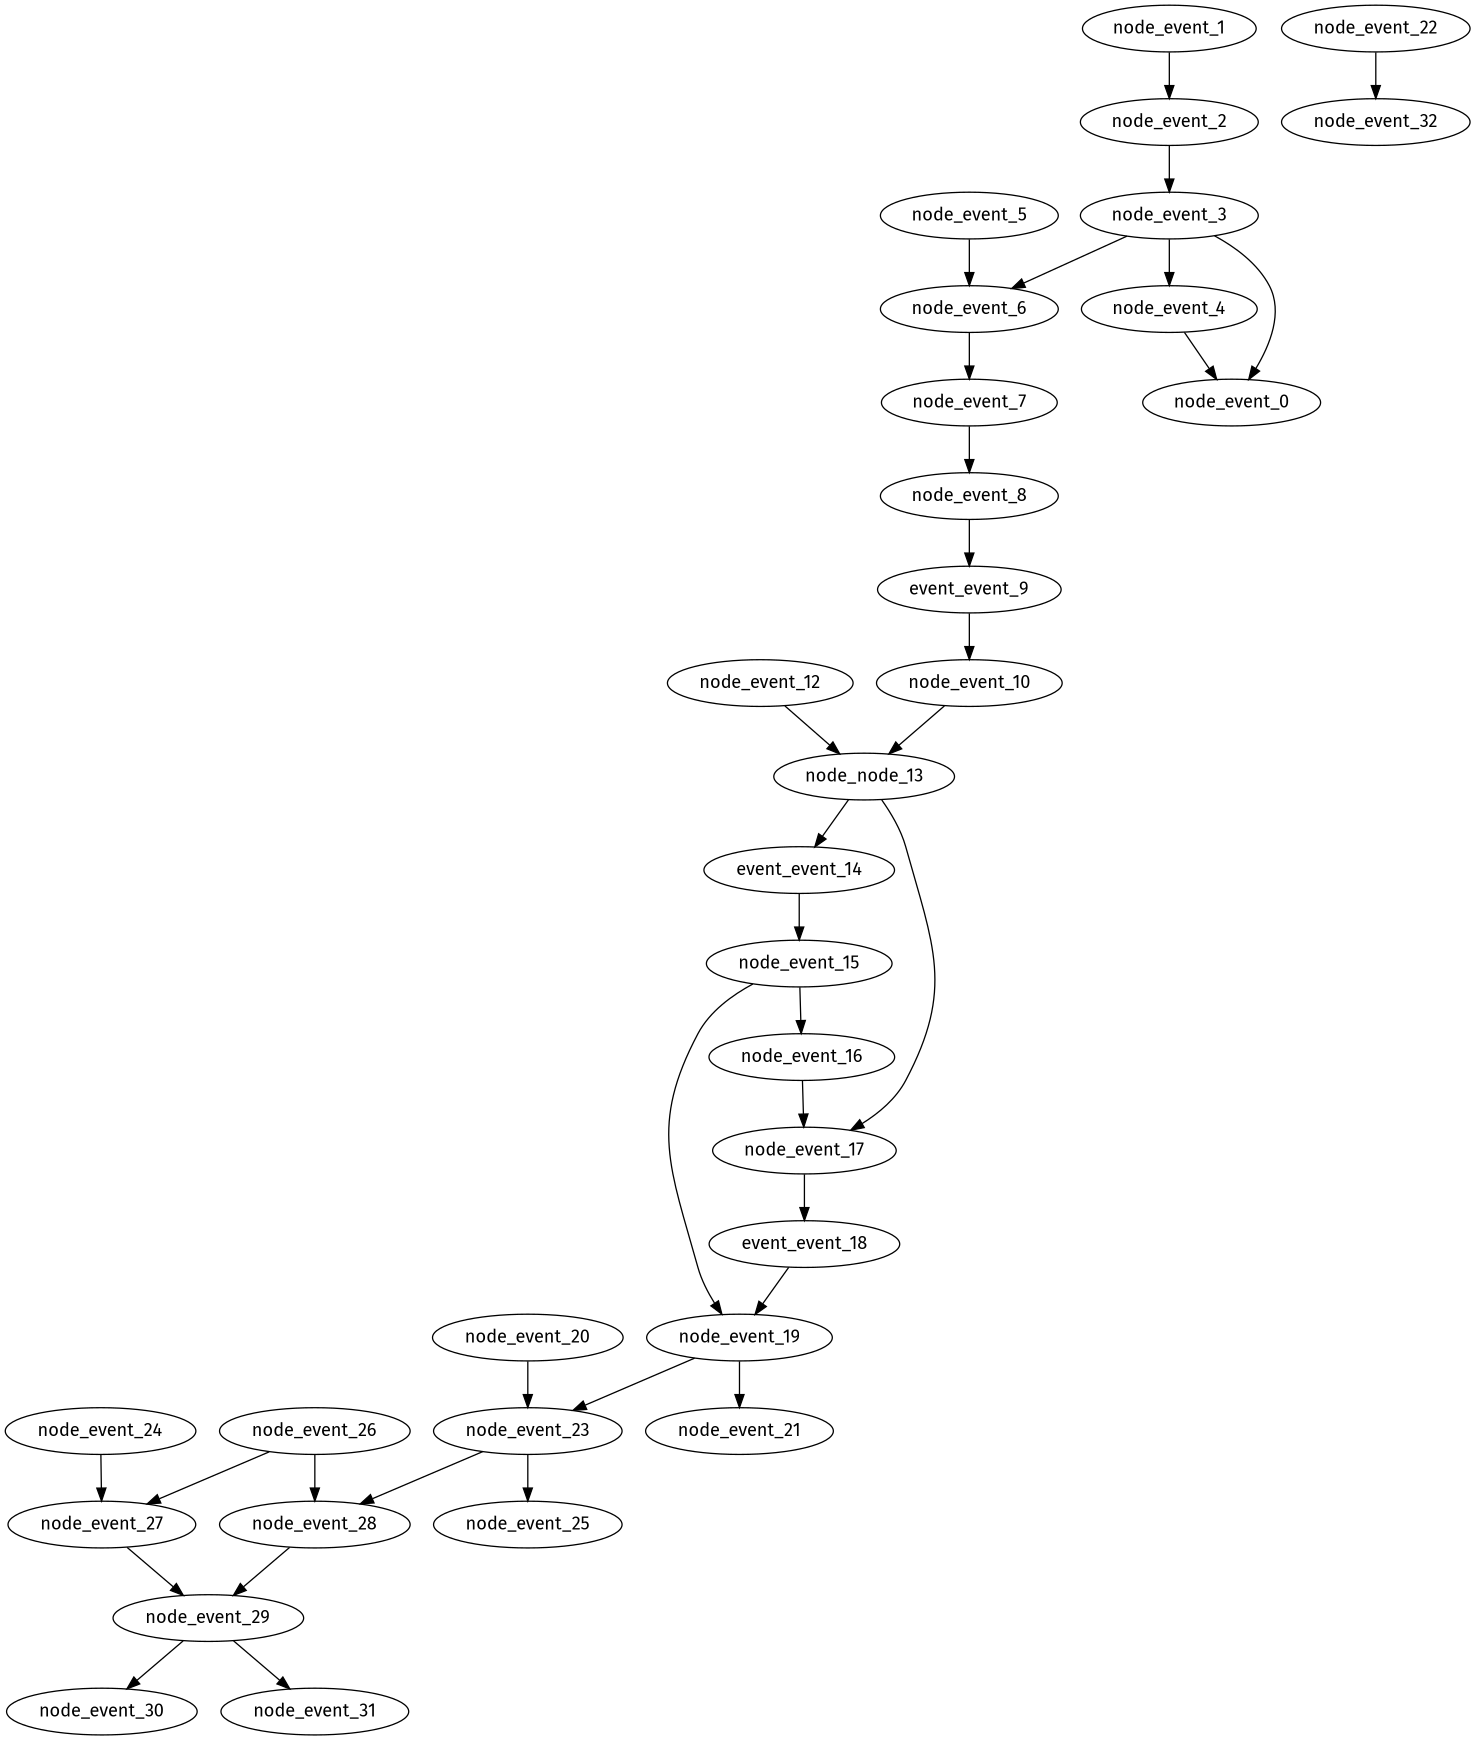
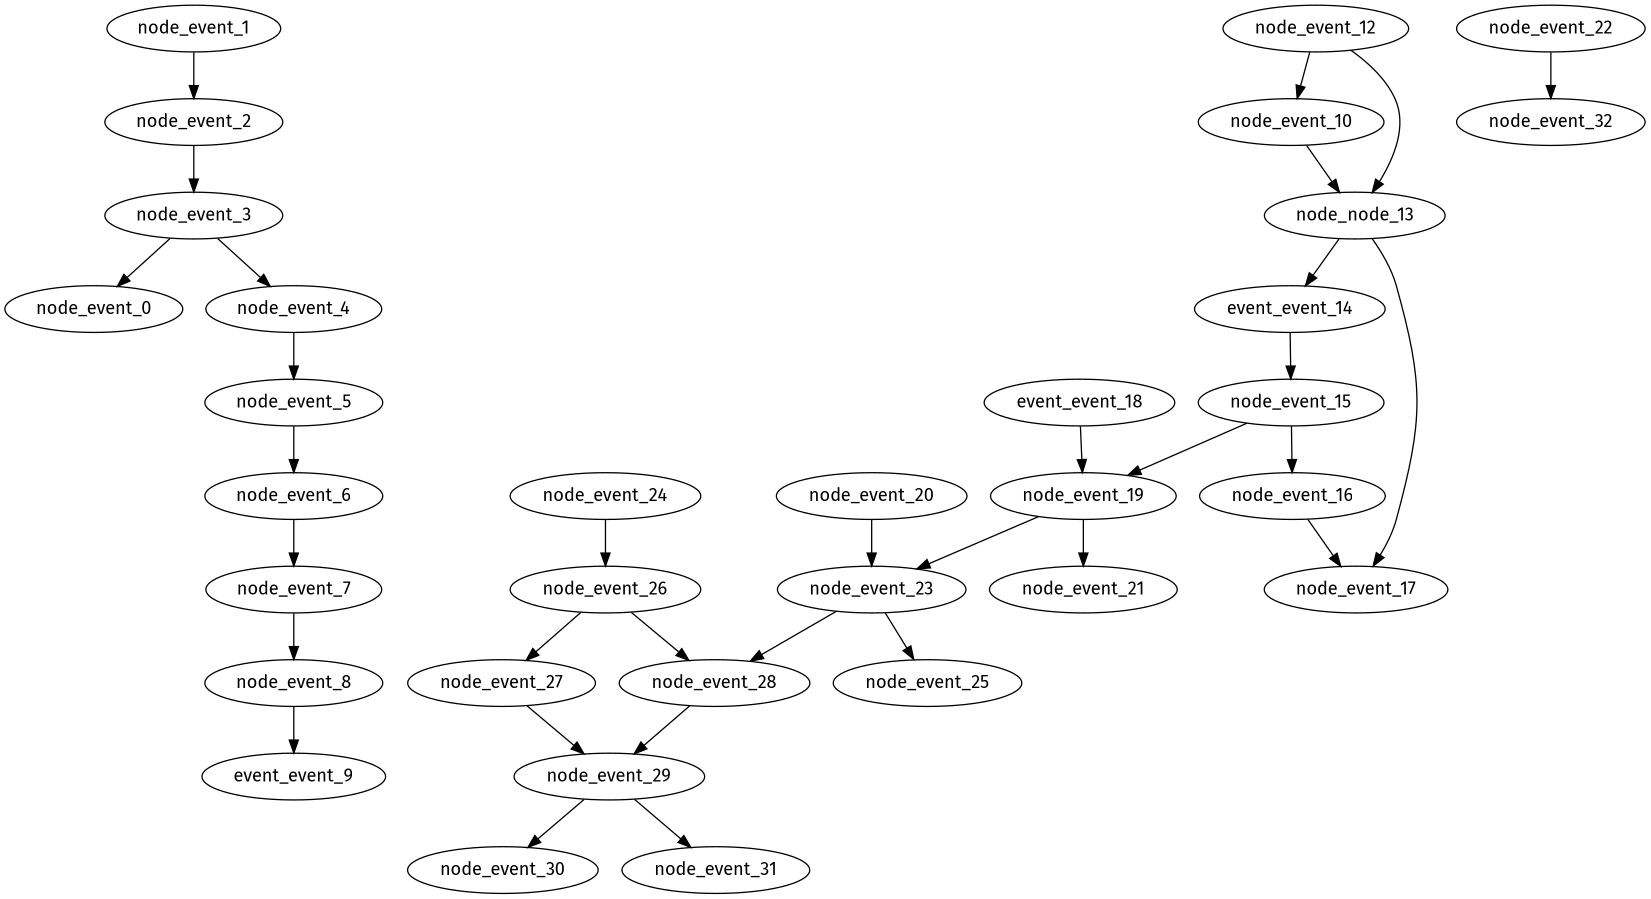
(1075, 260) -> none
(1197, 350) -> (294, 349)
(969, 630) -> (1305, 69)
(804, 1191) -> none
(101, 1471) -> (605, 536)
